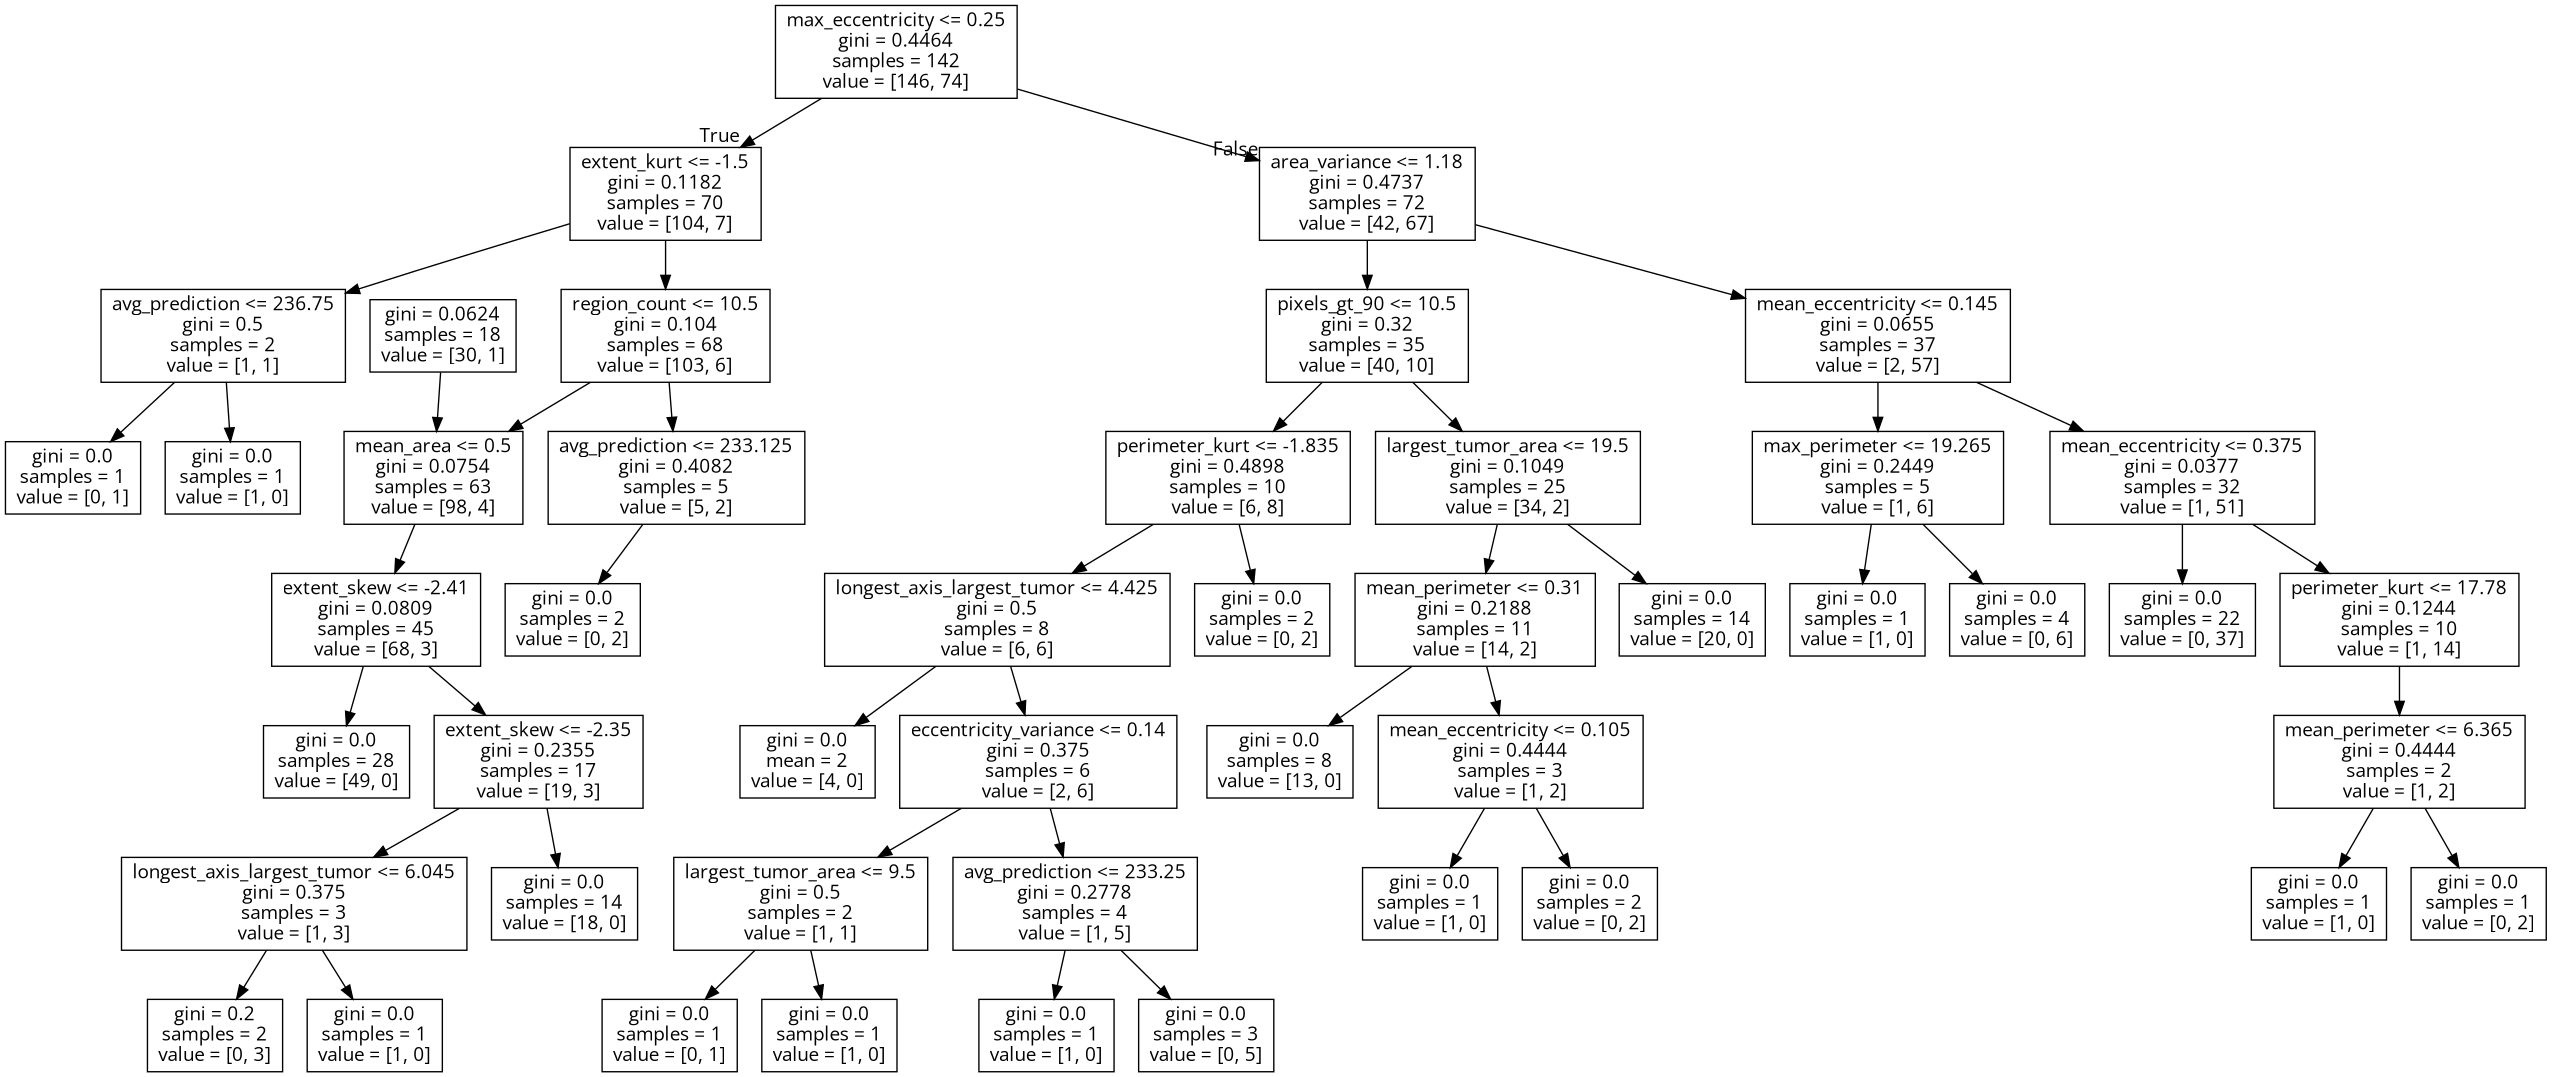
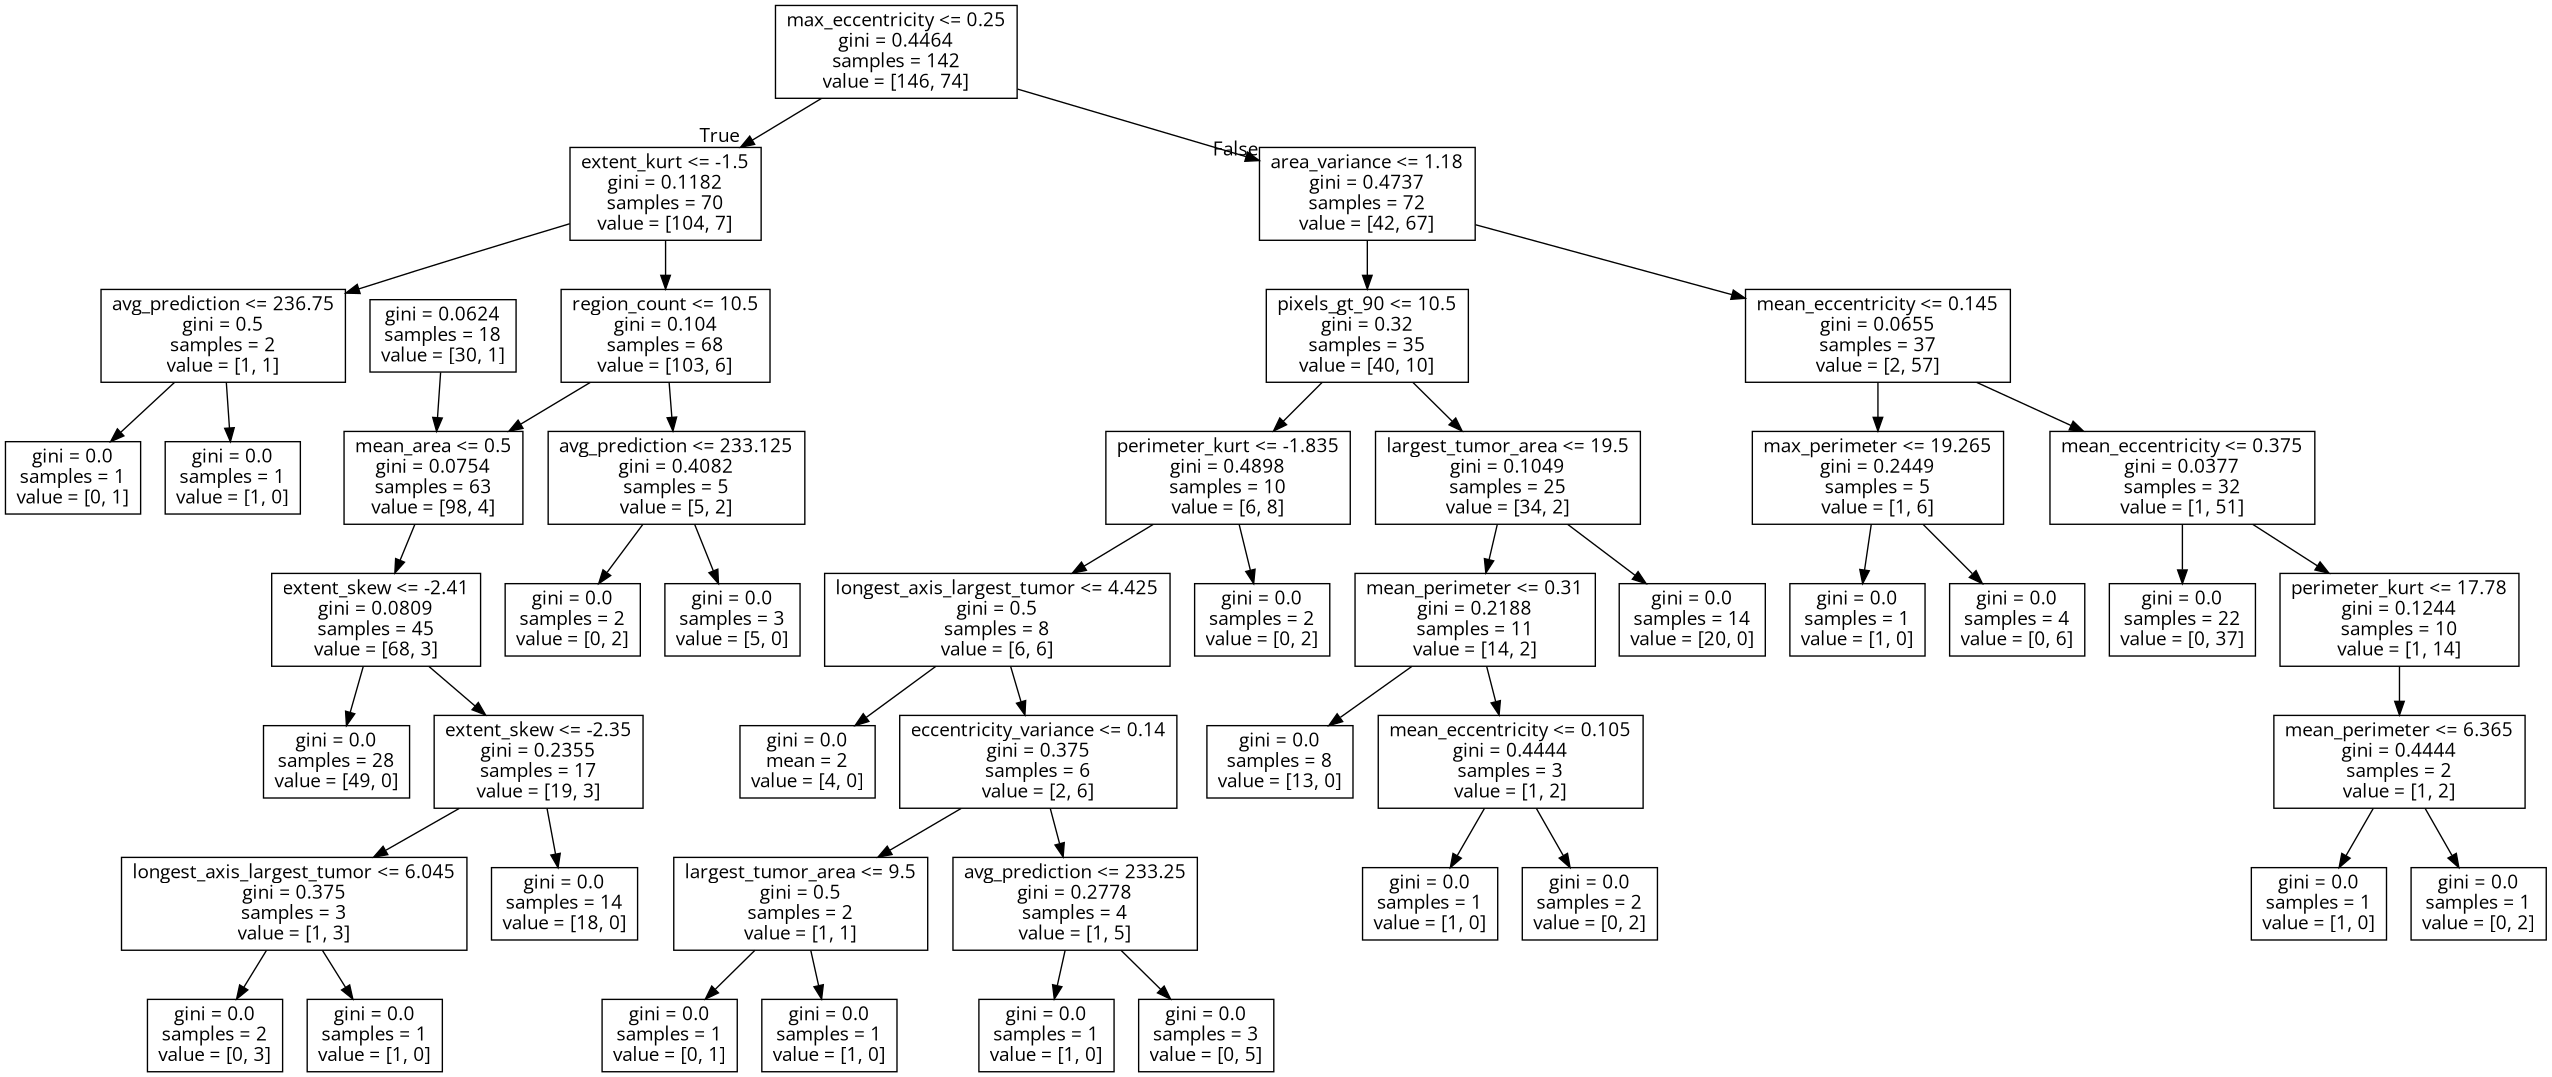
none -> (732, 620)
(215, 1036) -> (215, 1036)
